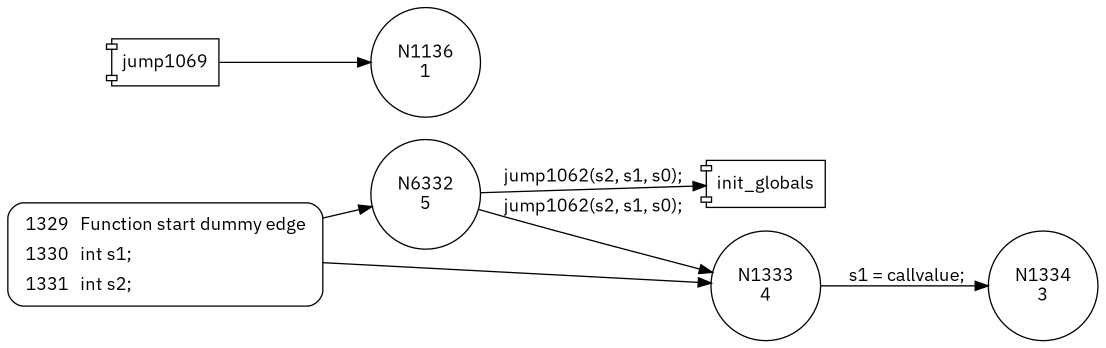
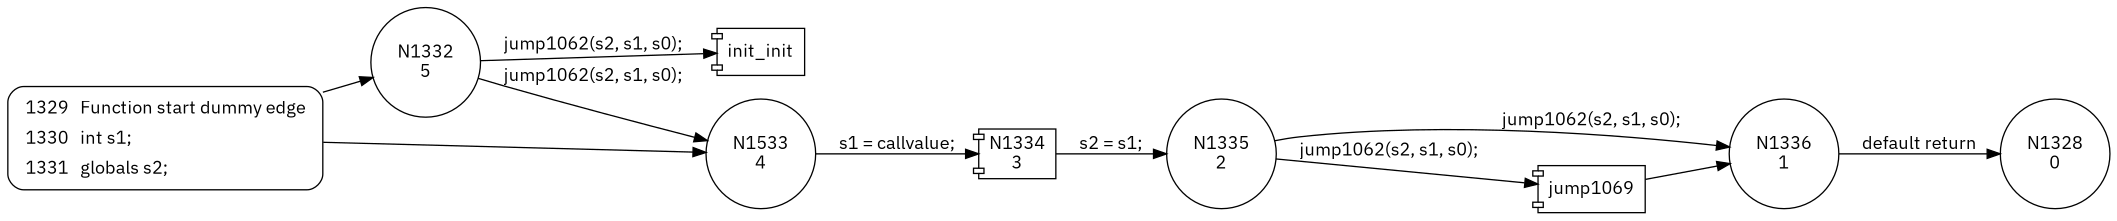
(426, 62) -> (1784, 154)
none -> (1221, 154)
none -> (2055, 154)
(766, 184) -> (761, 52)
(426, 194) -> (426, 62)
(107, 285) -> (124, 168)
(766, 286) -> (761, 154)
(1043, 286) -> (1017, 154)
